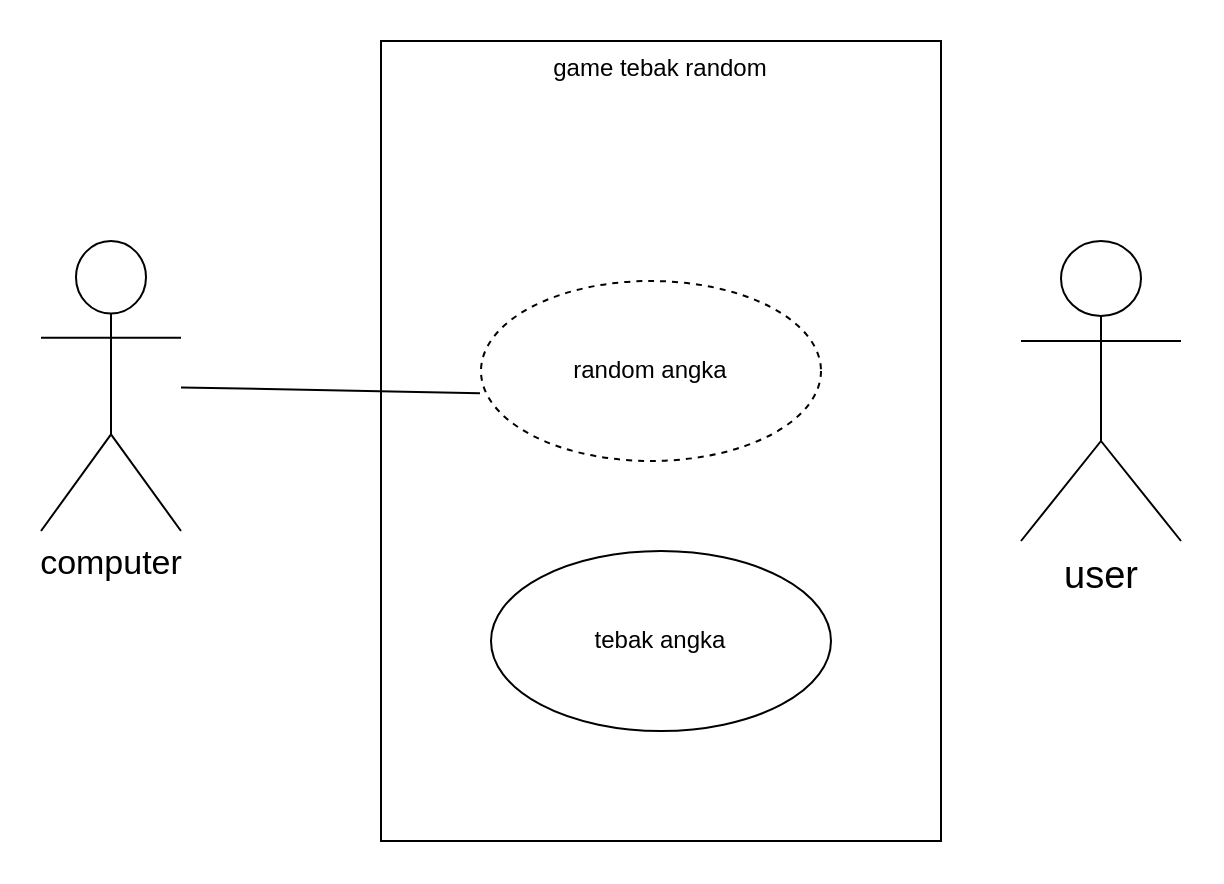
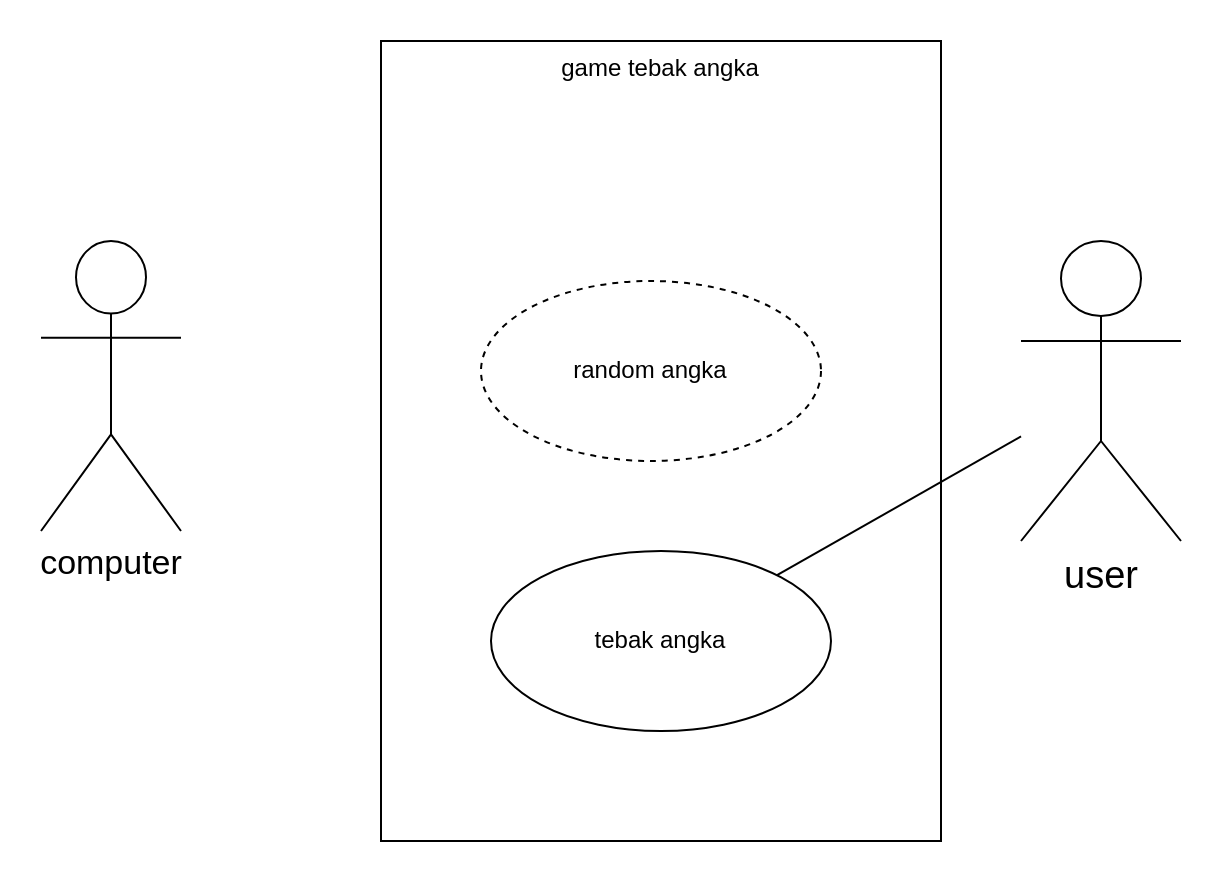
(661, 69) -> (661, 69)
(330, 390) -> none
none -> (899, 506)
